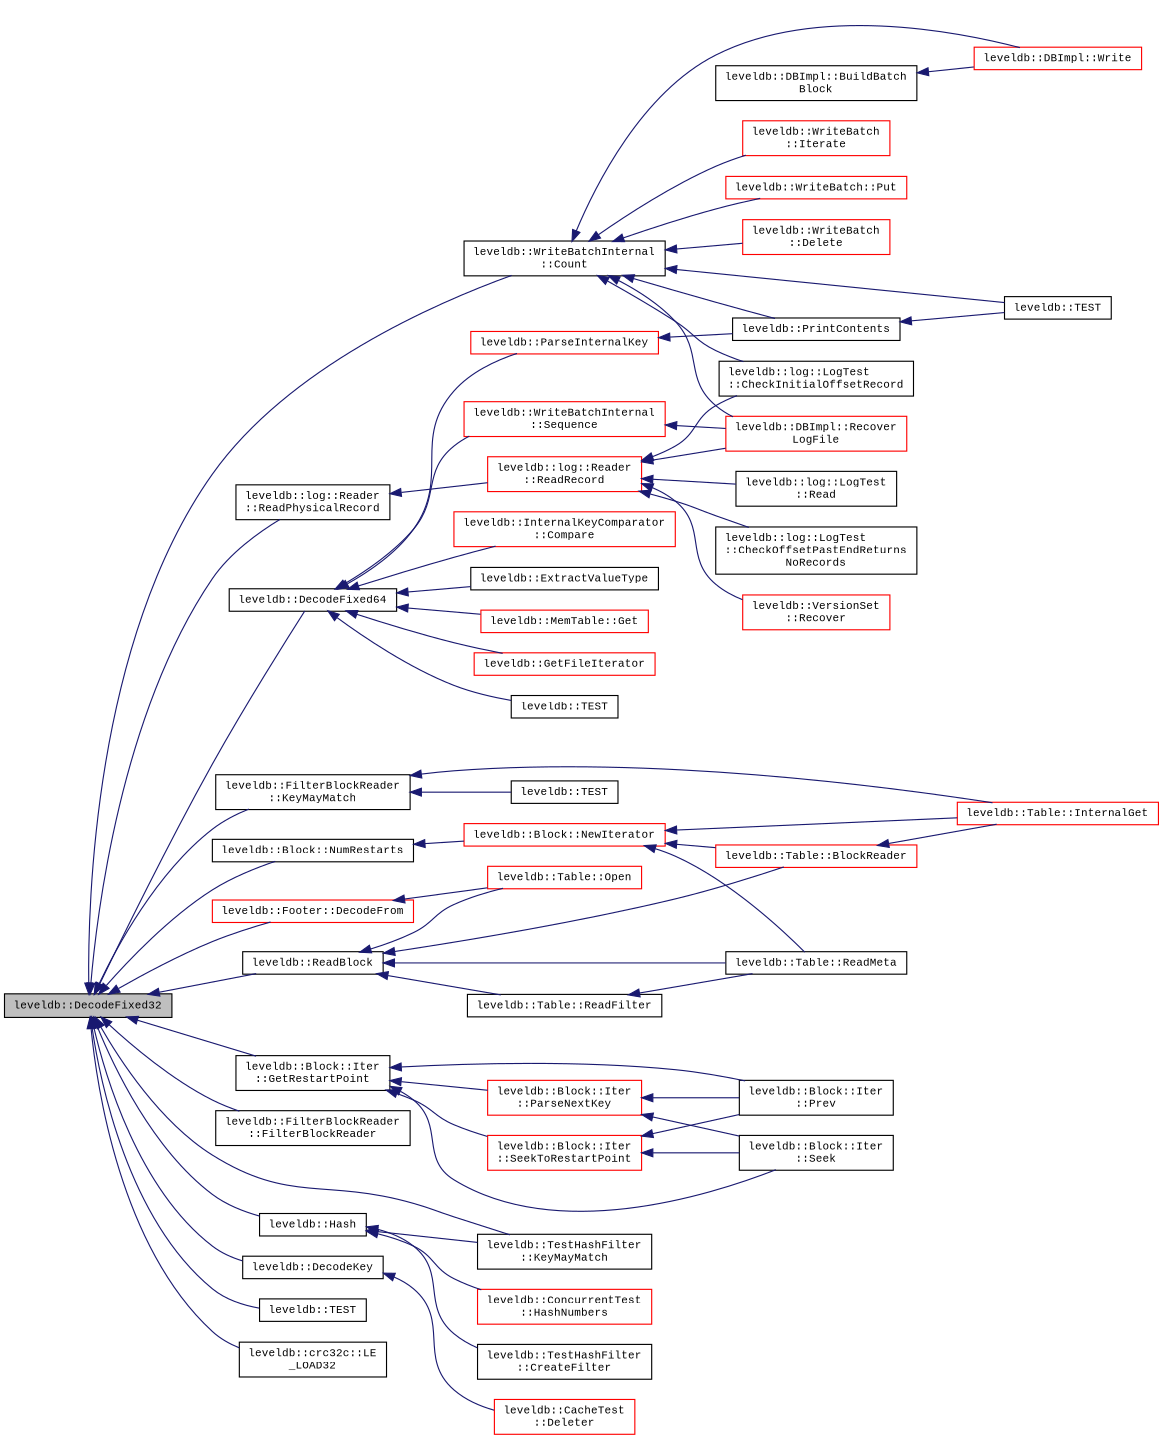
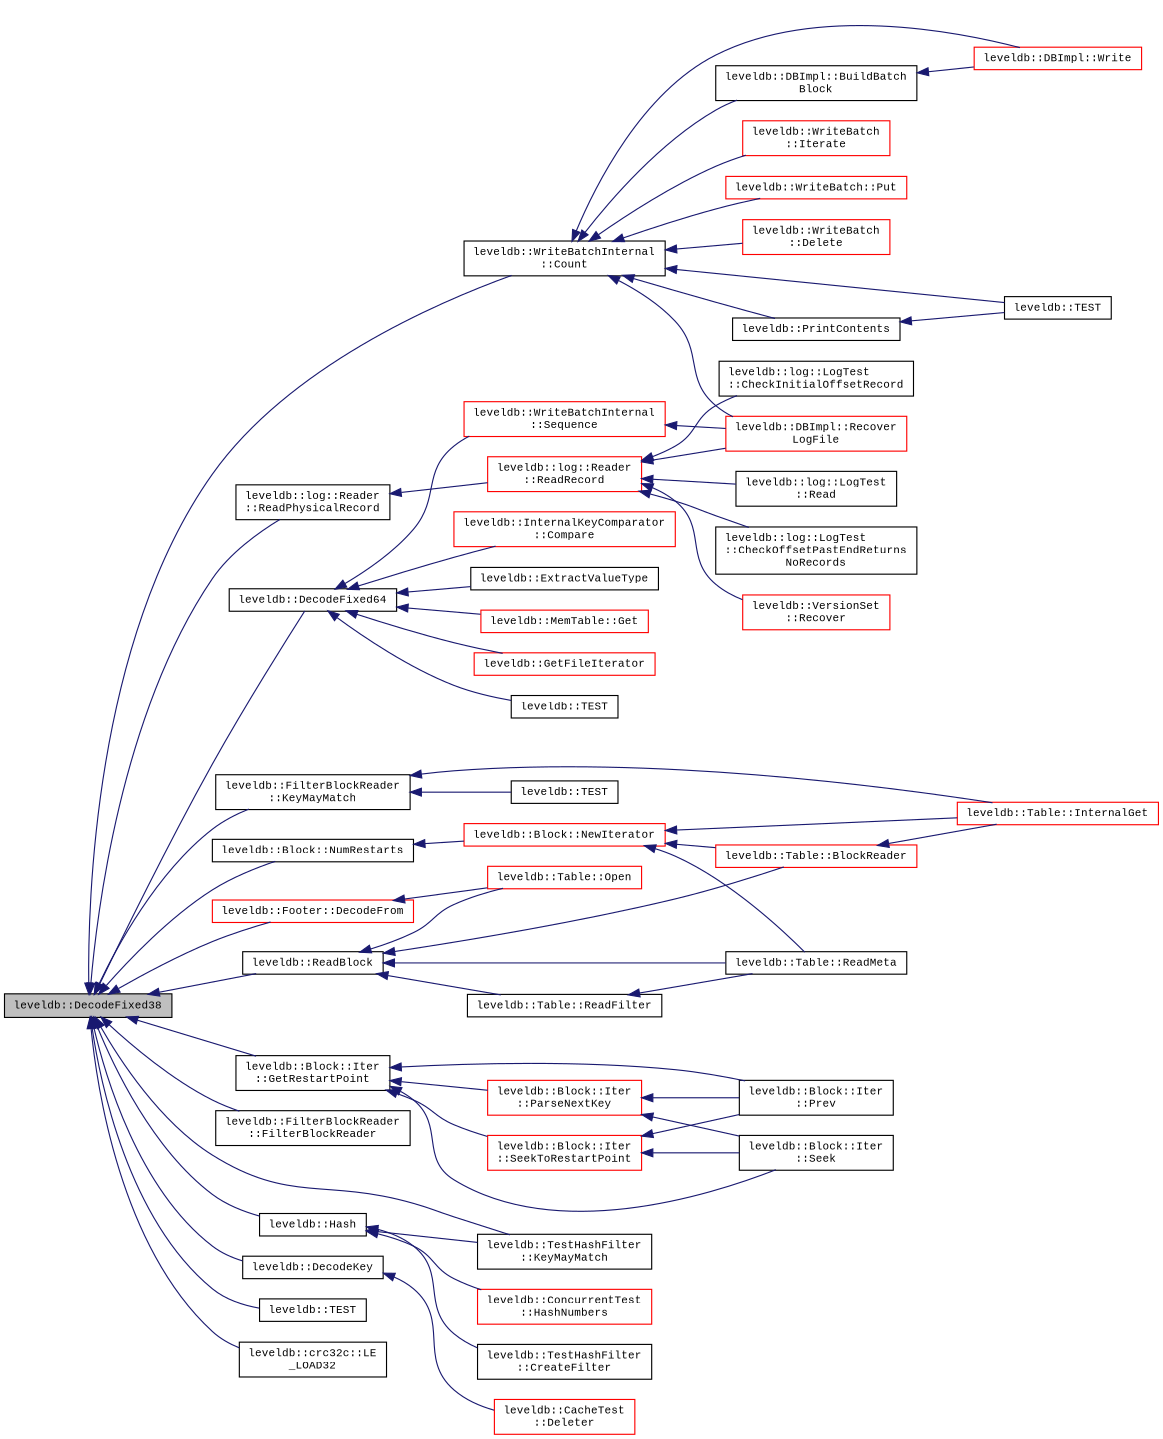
(565, 343) -> none
(704, 344) -> (654, 157)
(88, 1006) -> (88, 1006)
